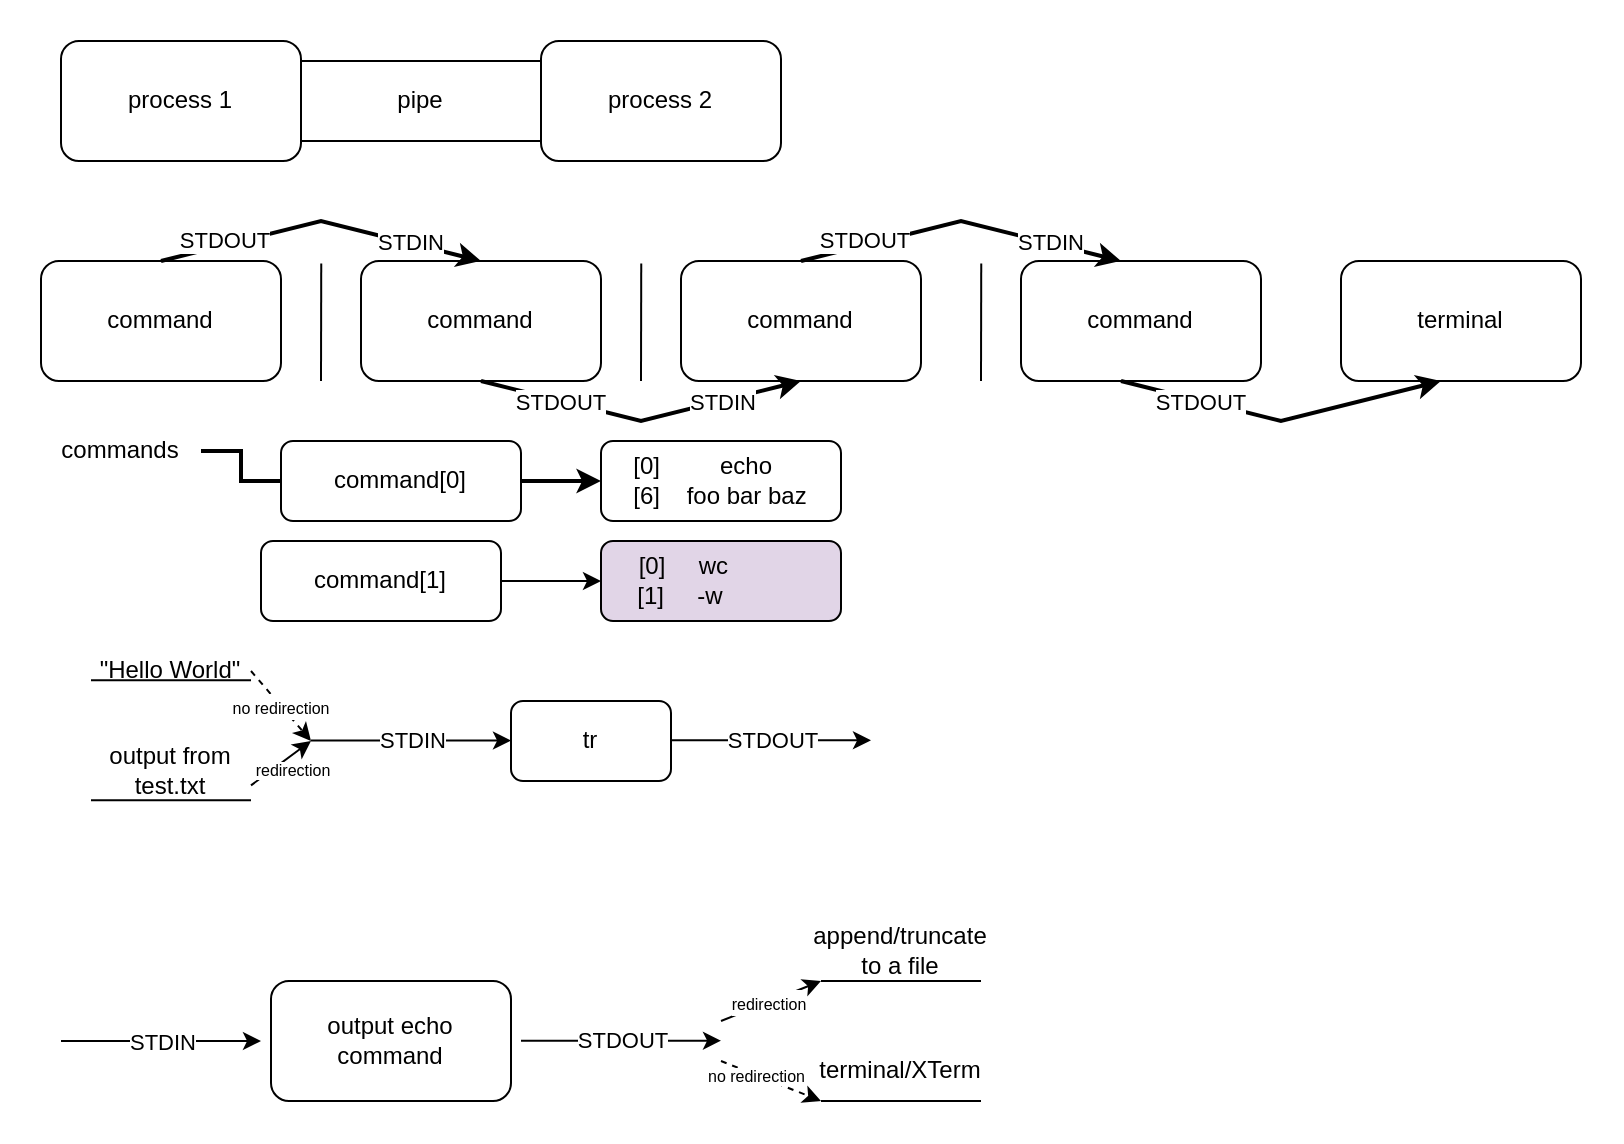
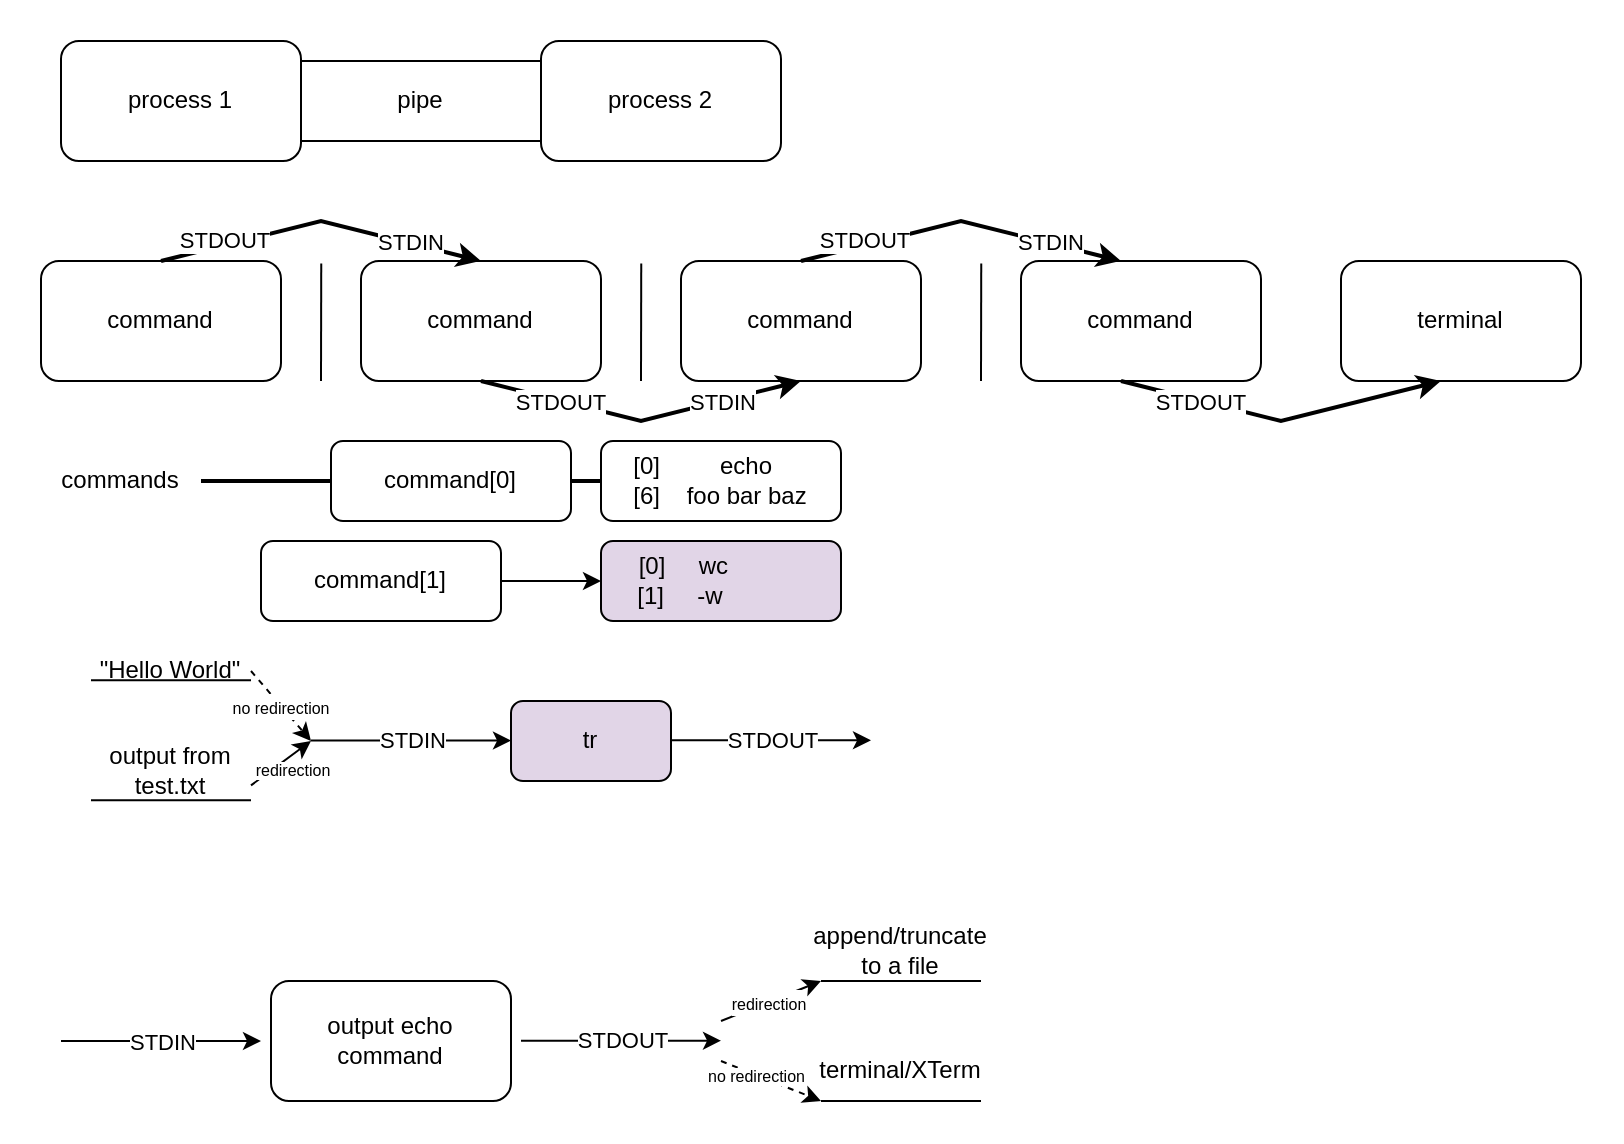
(121, 451) -> (121, 481)
(401, 481) -> (451, 481)
(591, 741) -> (591, 741)
